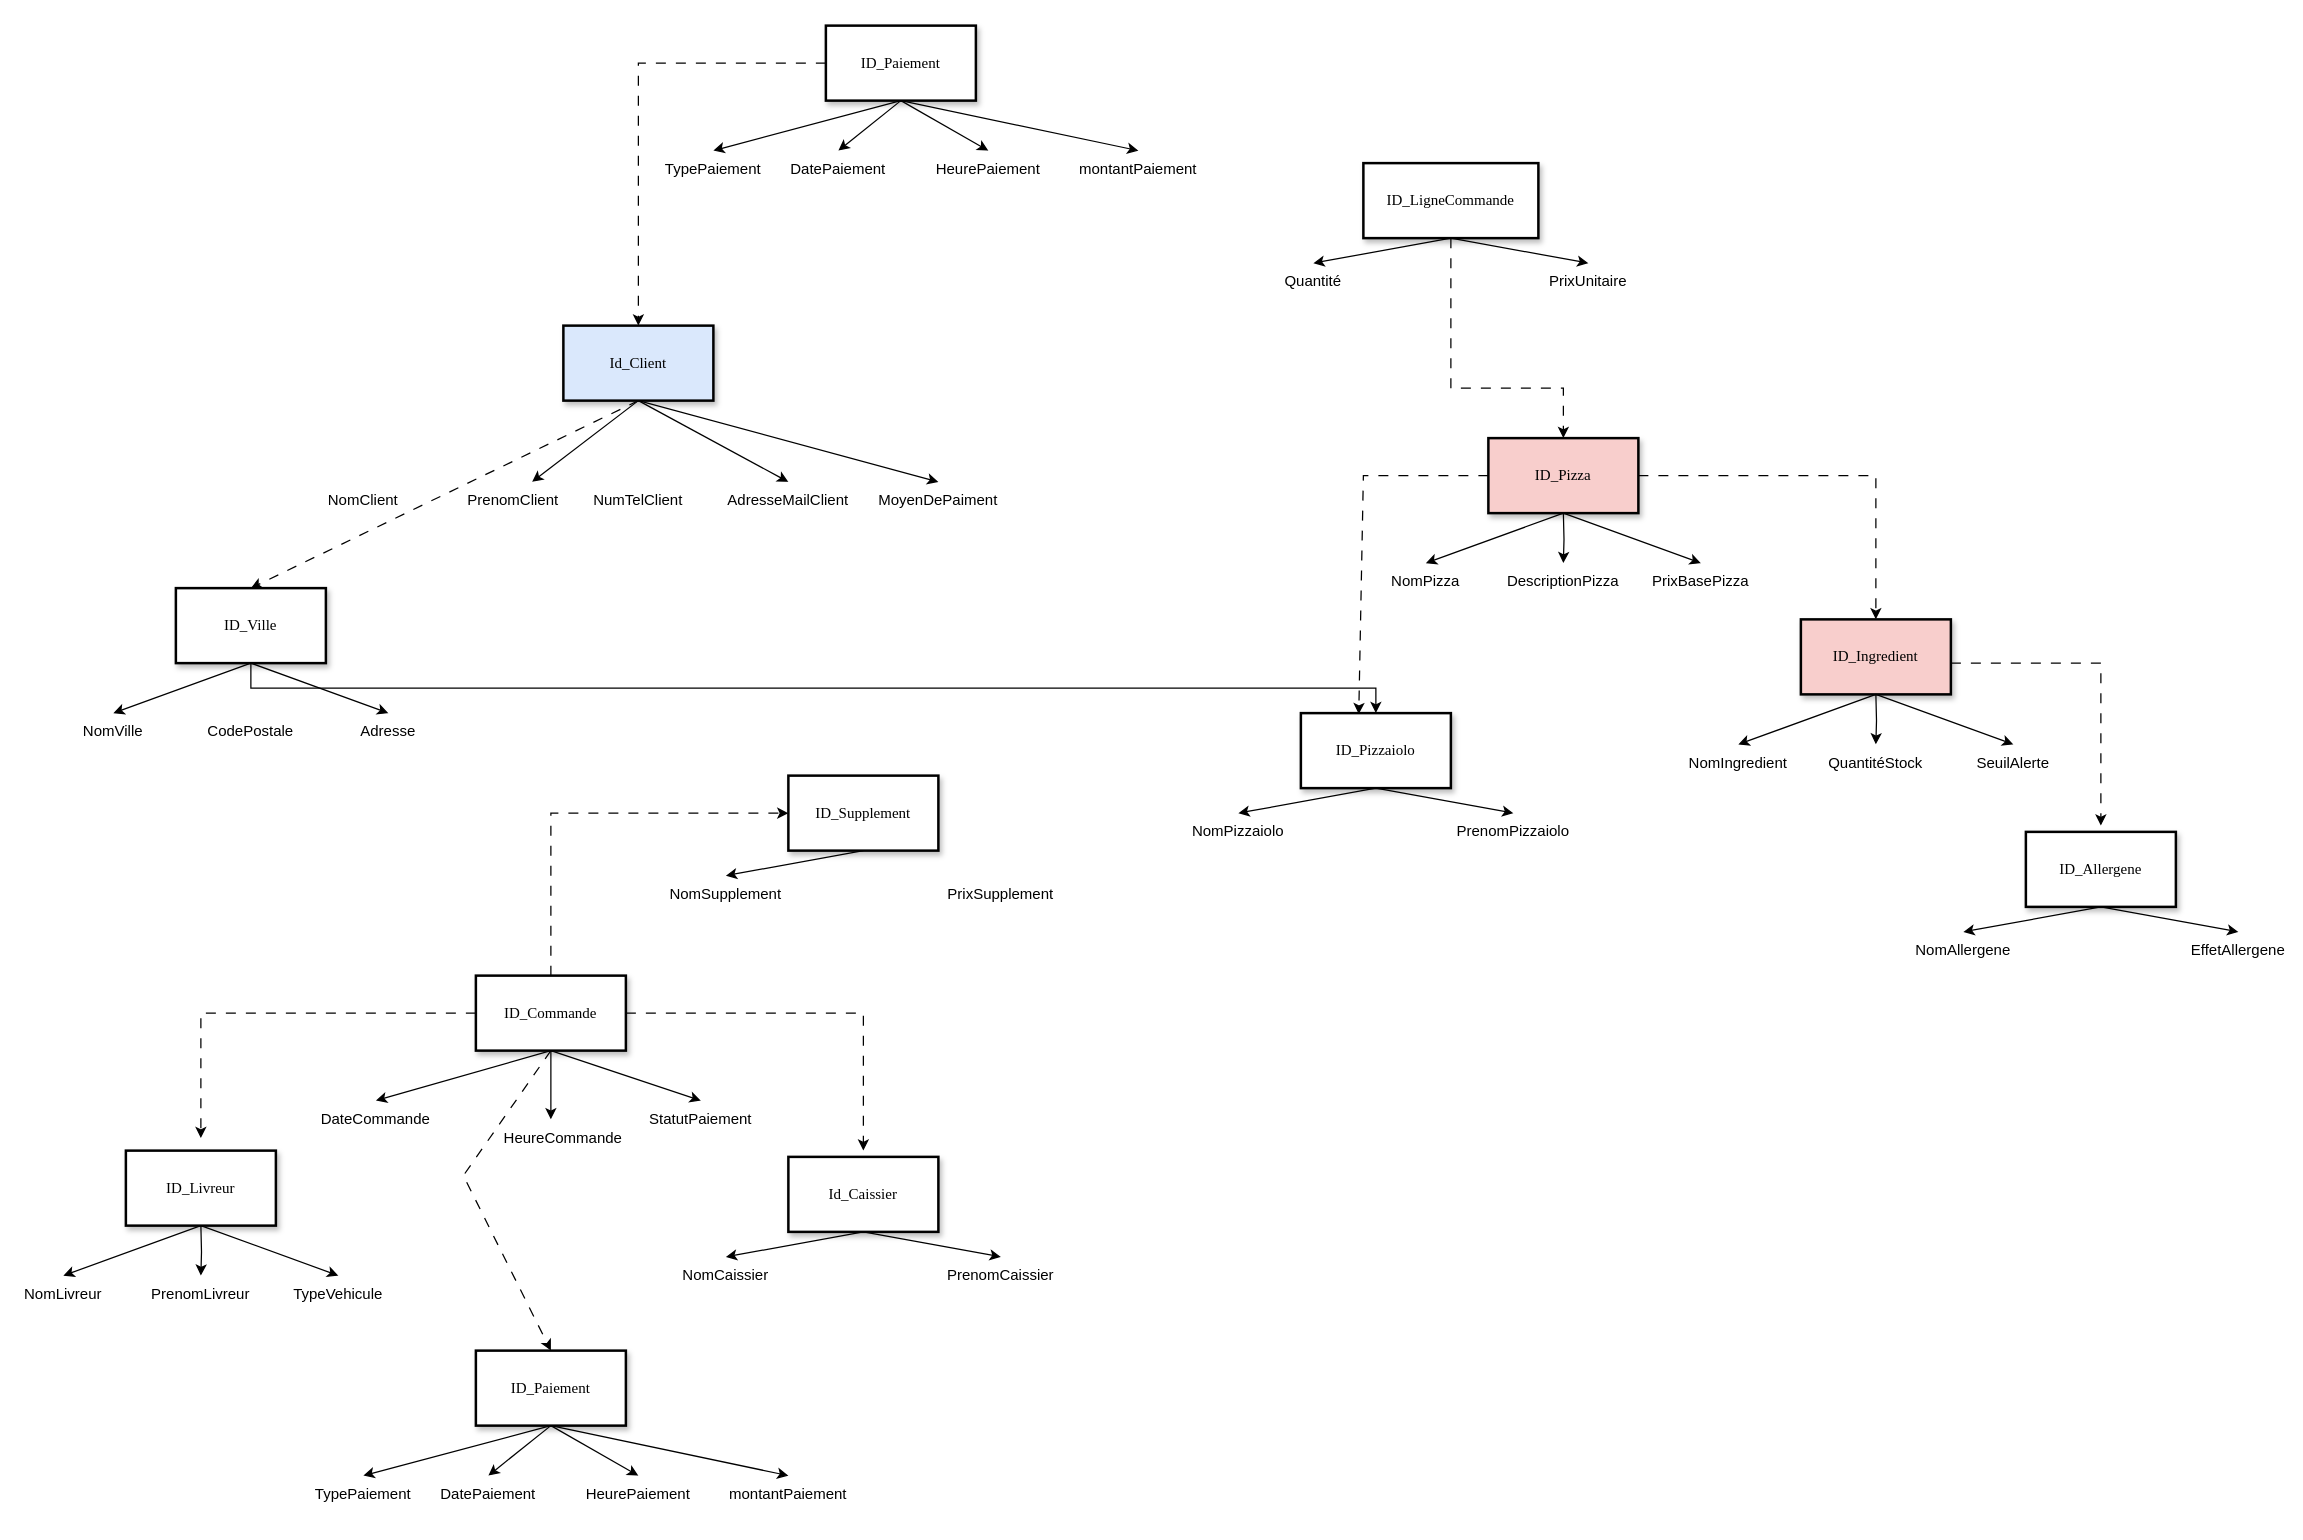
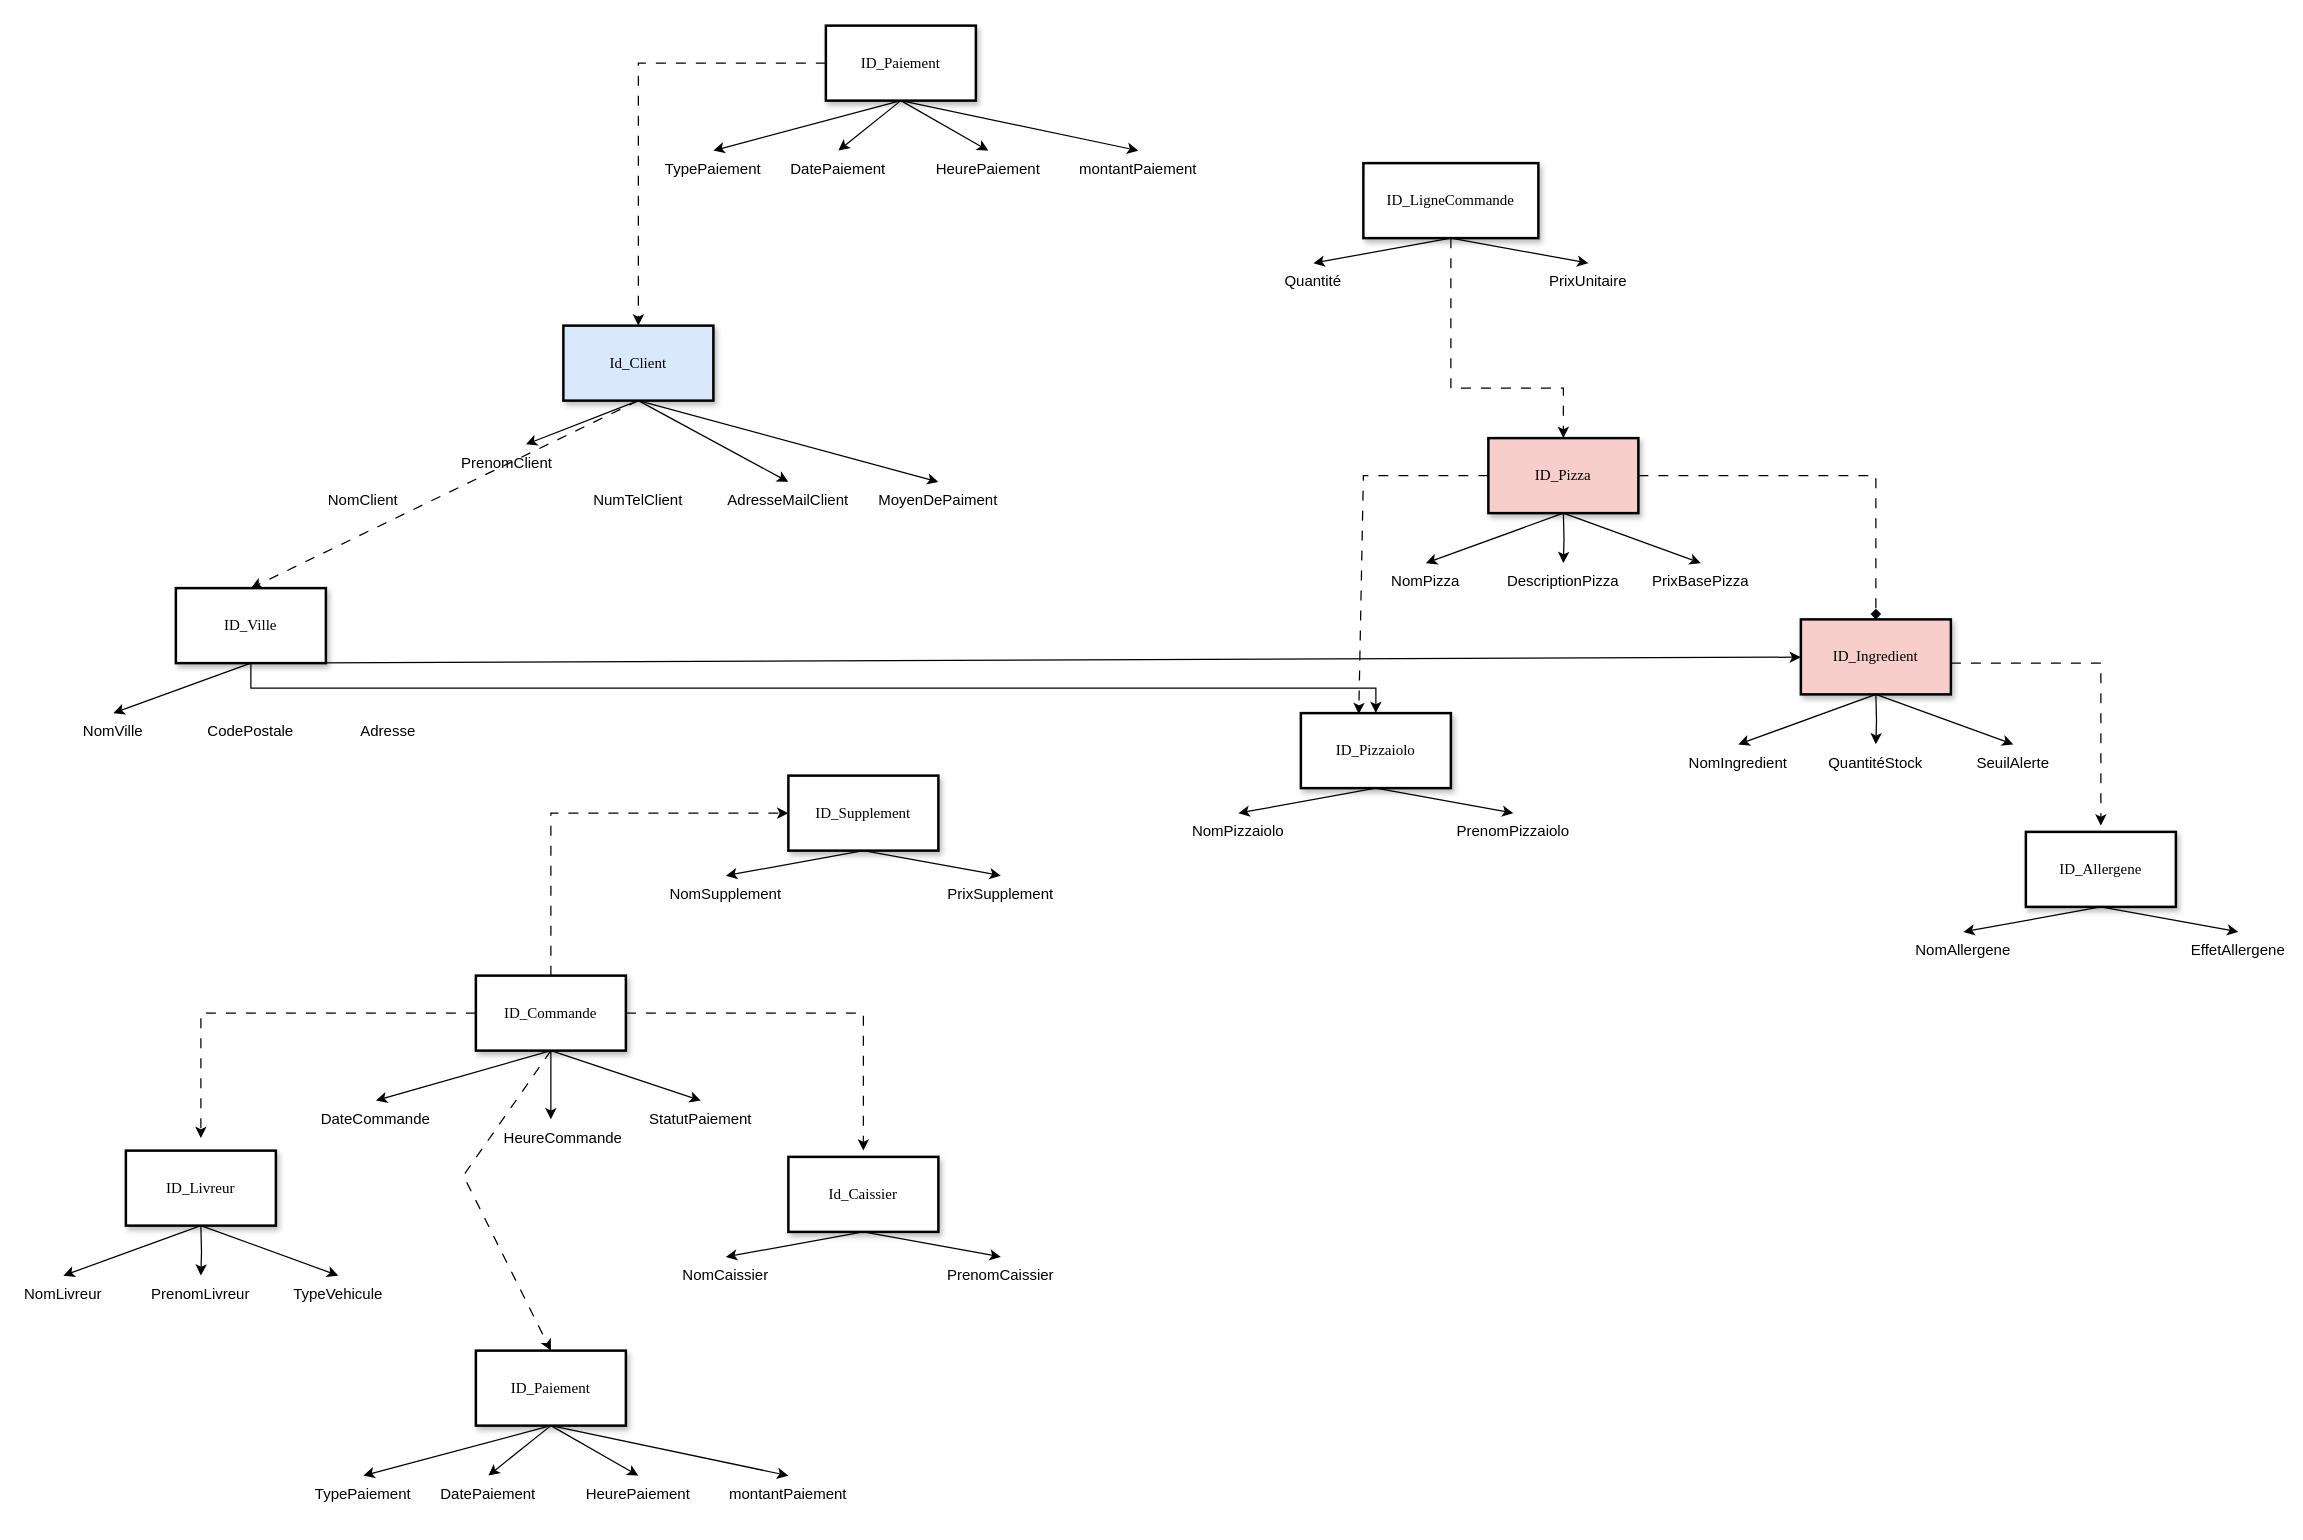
(513, 501) -> (507, 463)
(1876, 609) -> (1876, 608)
(285, 675) -> (1059, 660)
none -> (930, 863)
